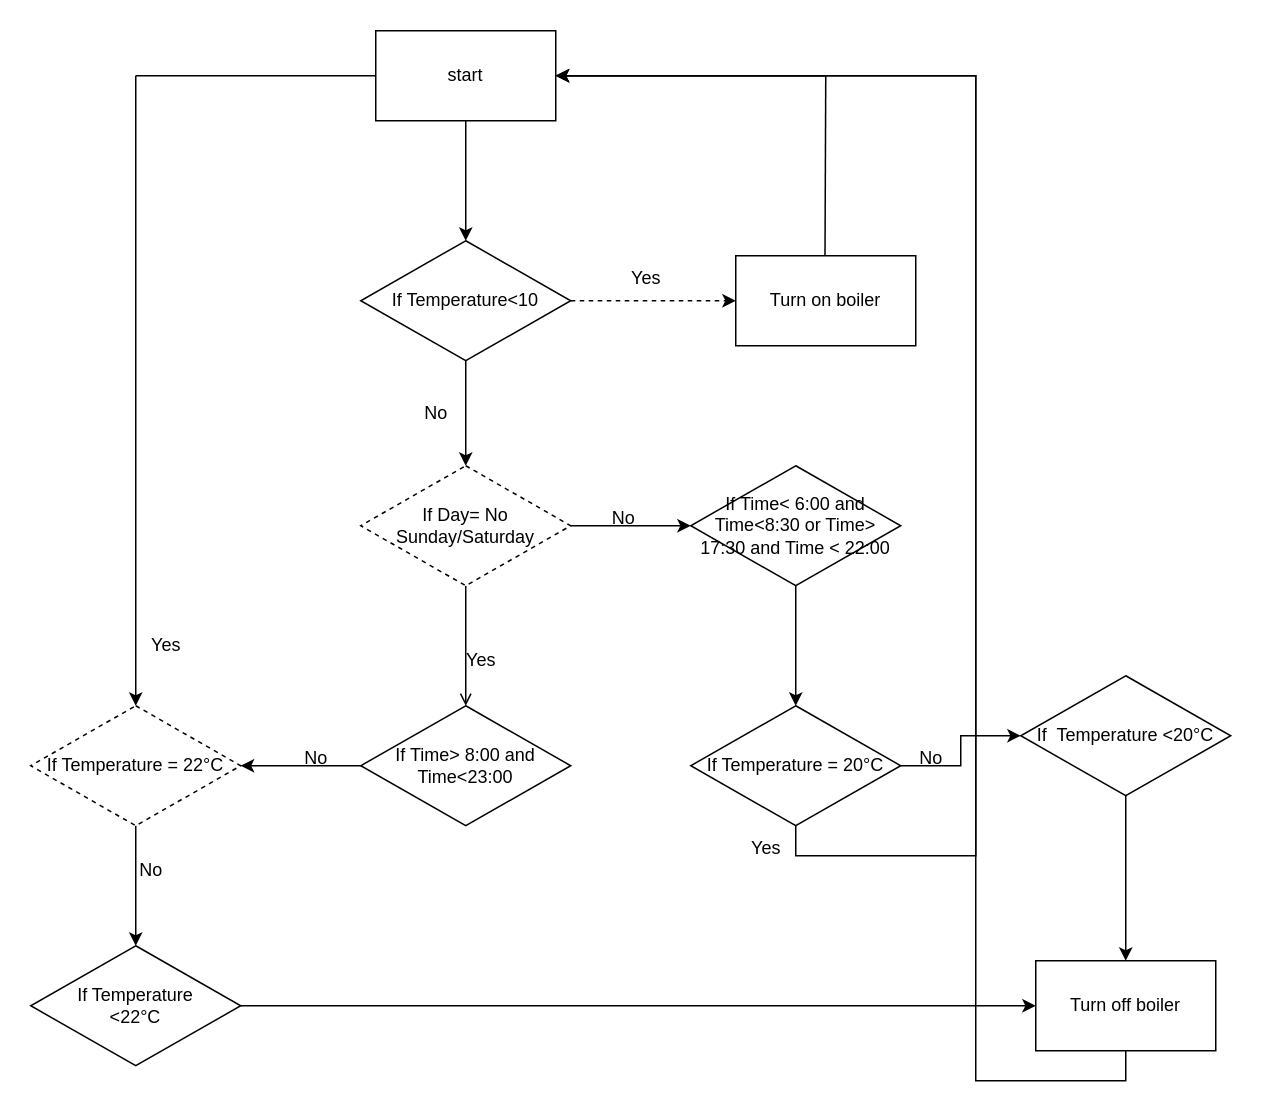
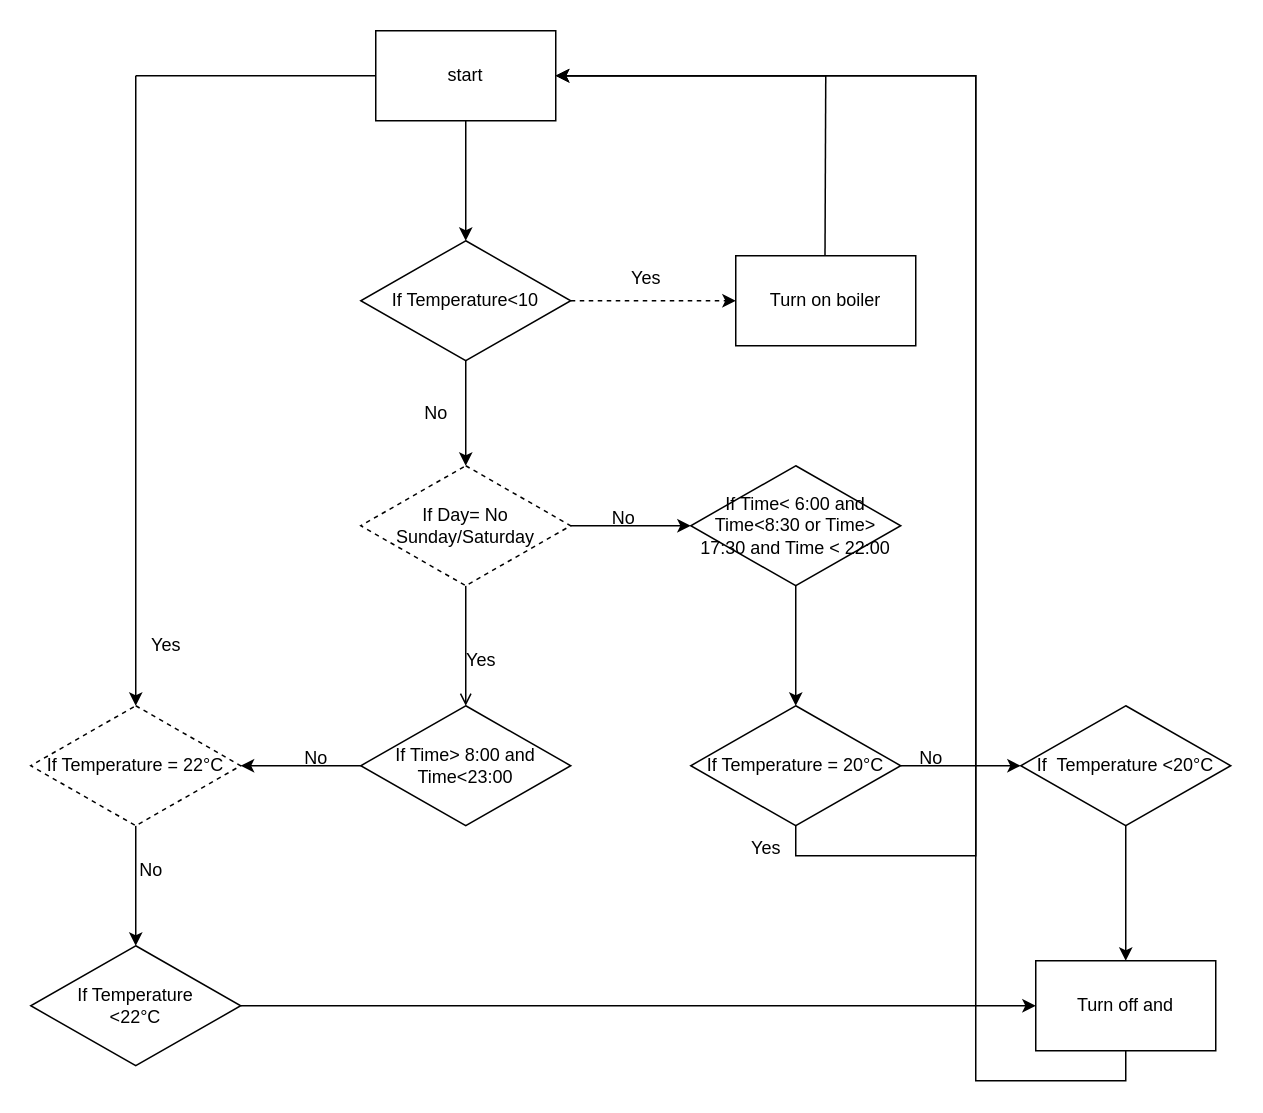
(1126, 736) -> (1126, 766)
(1126, 1006) -> (1126, 1006)
